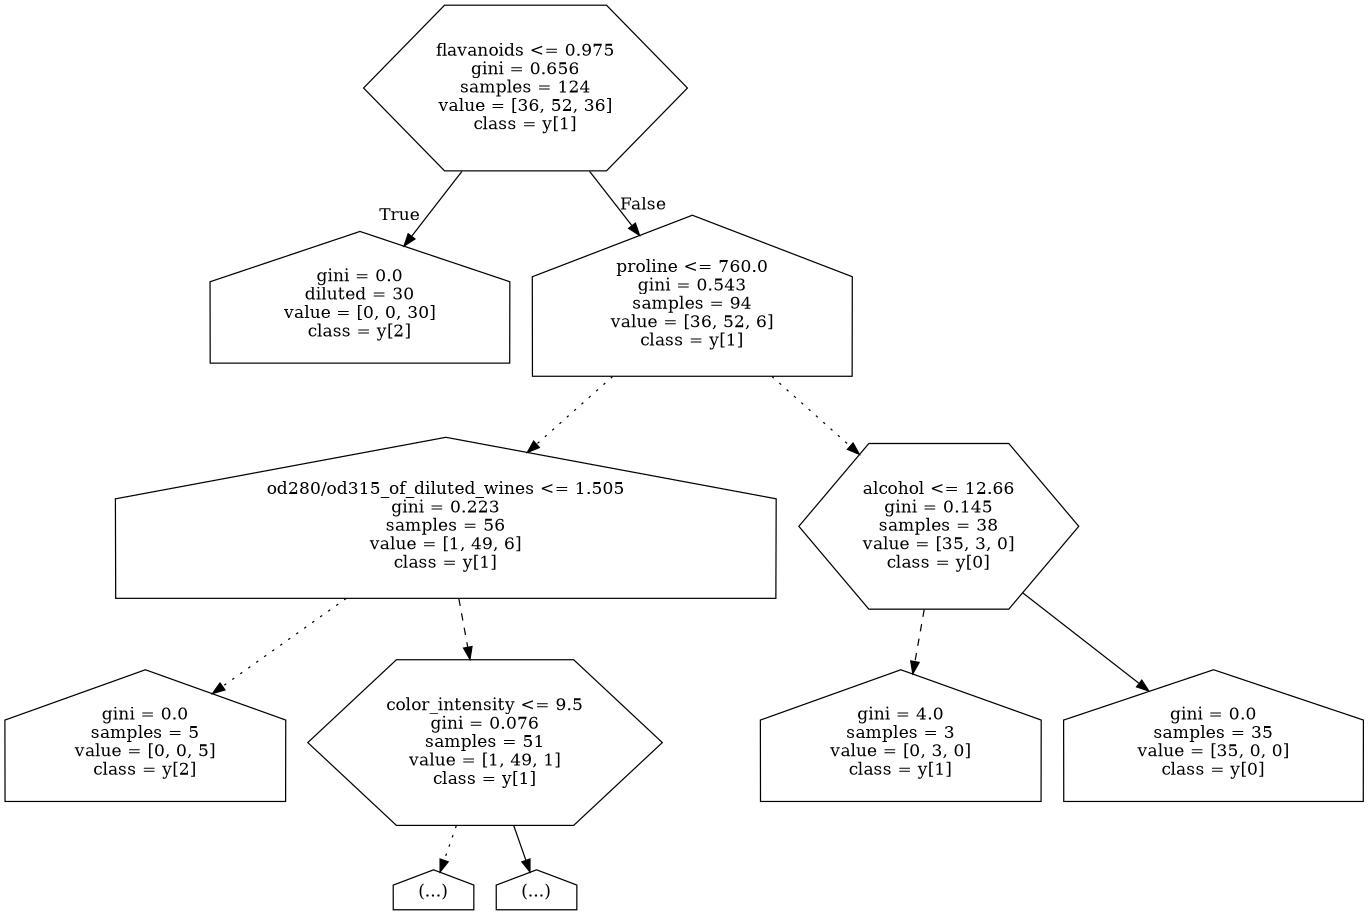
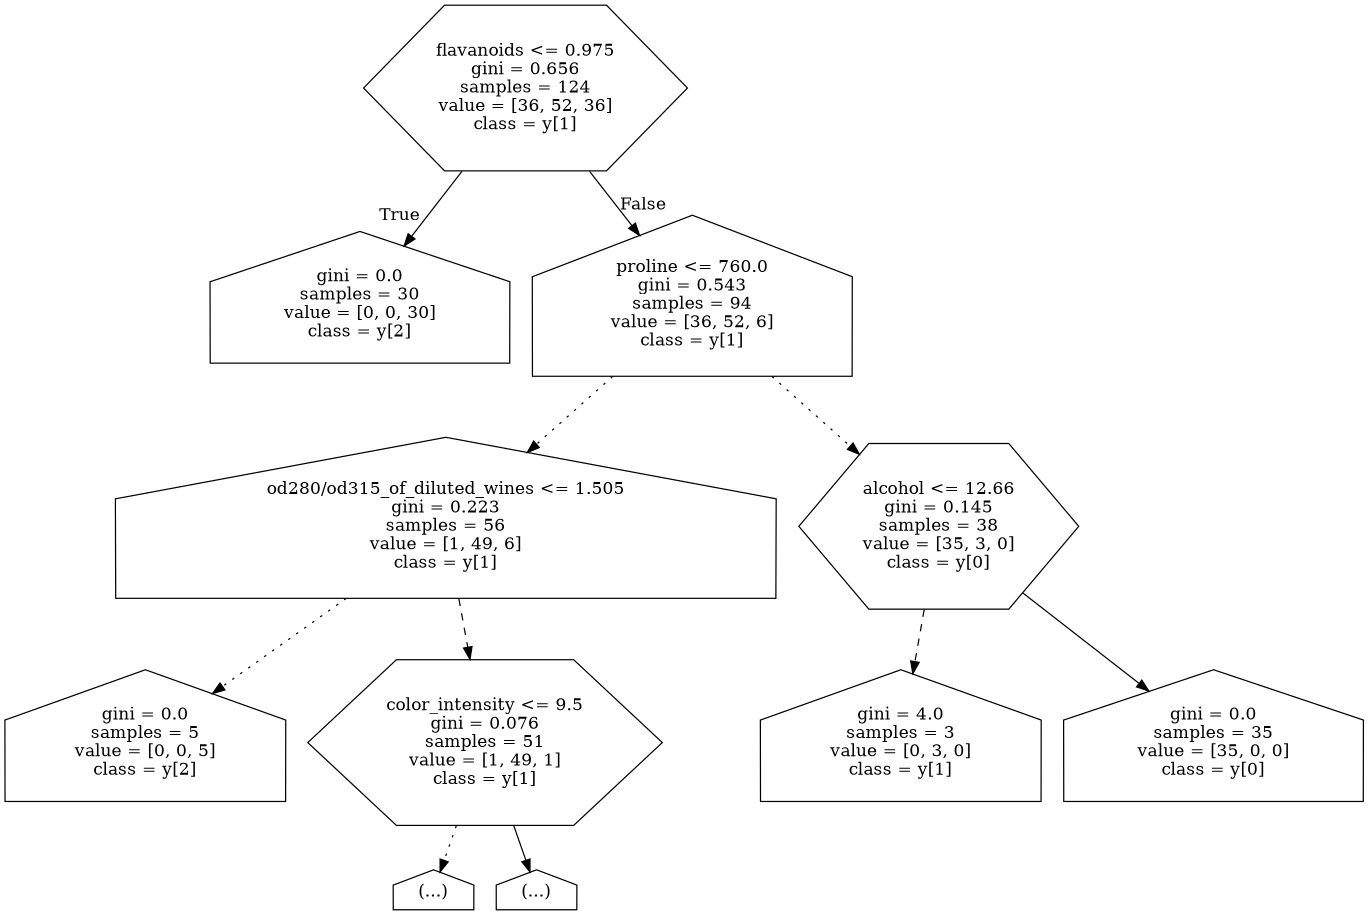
(360, 304) -> (360, 304)
